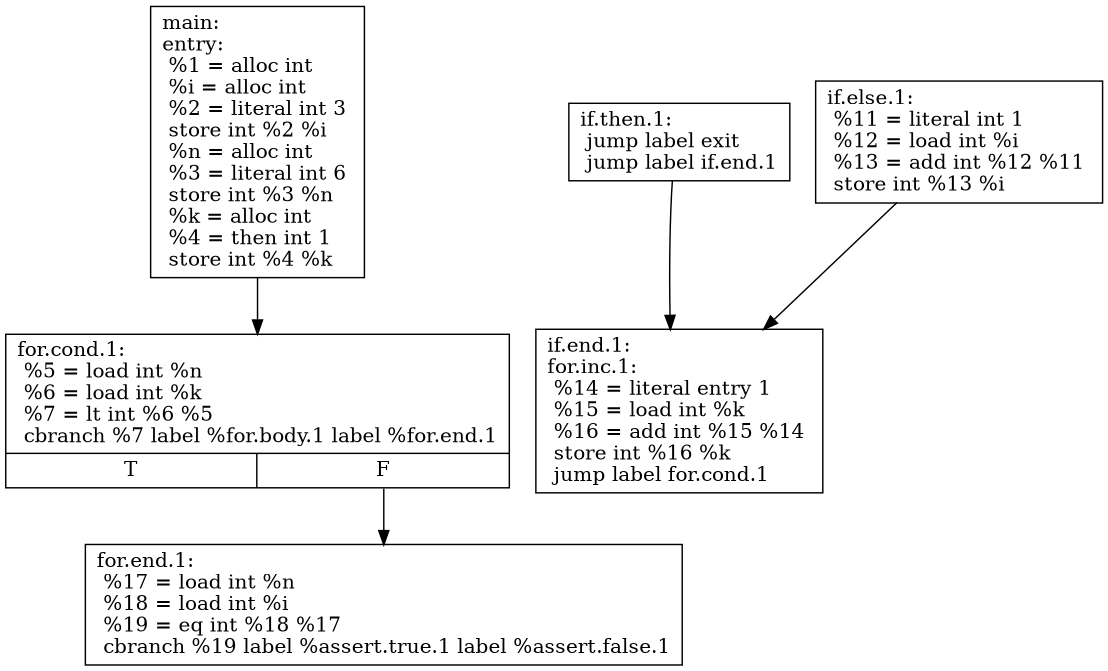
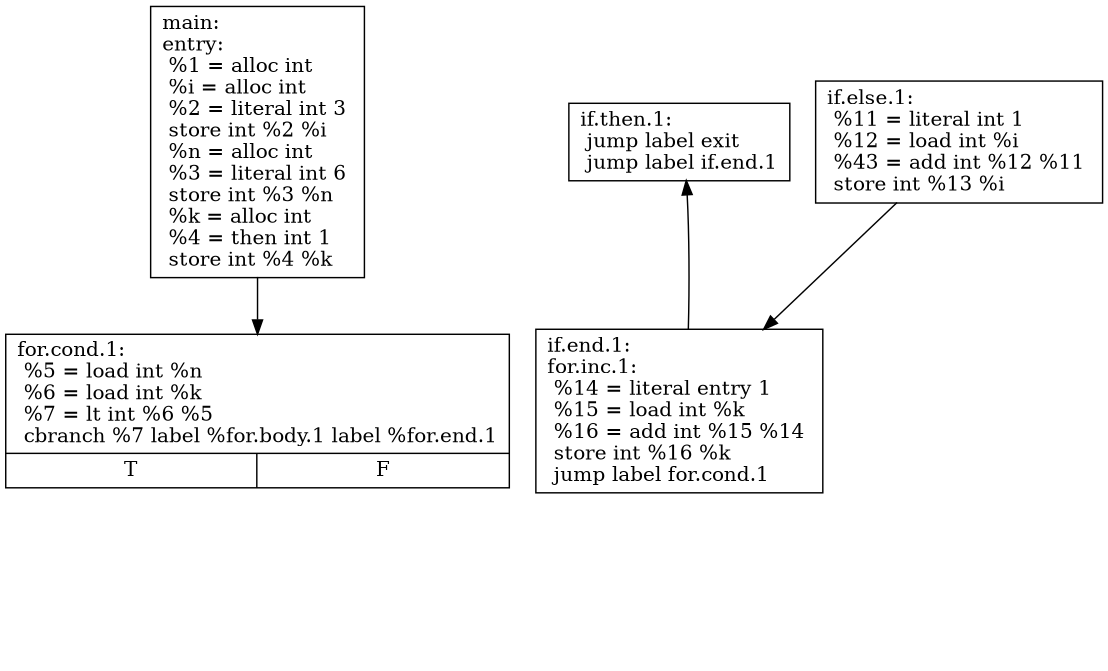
(959, 163) -> (959, 163)
(670, 248) -> (689, 262)
(384, 605) -> none
